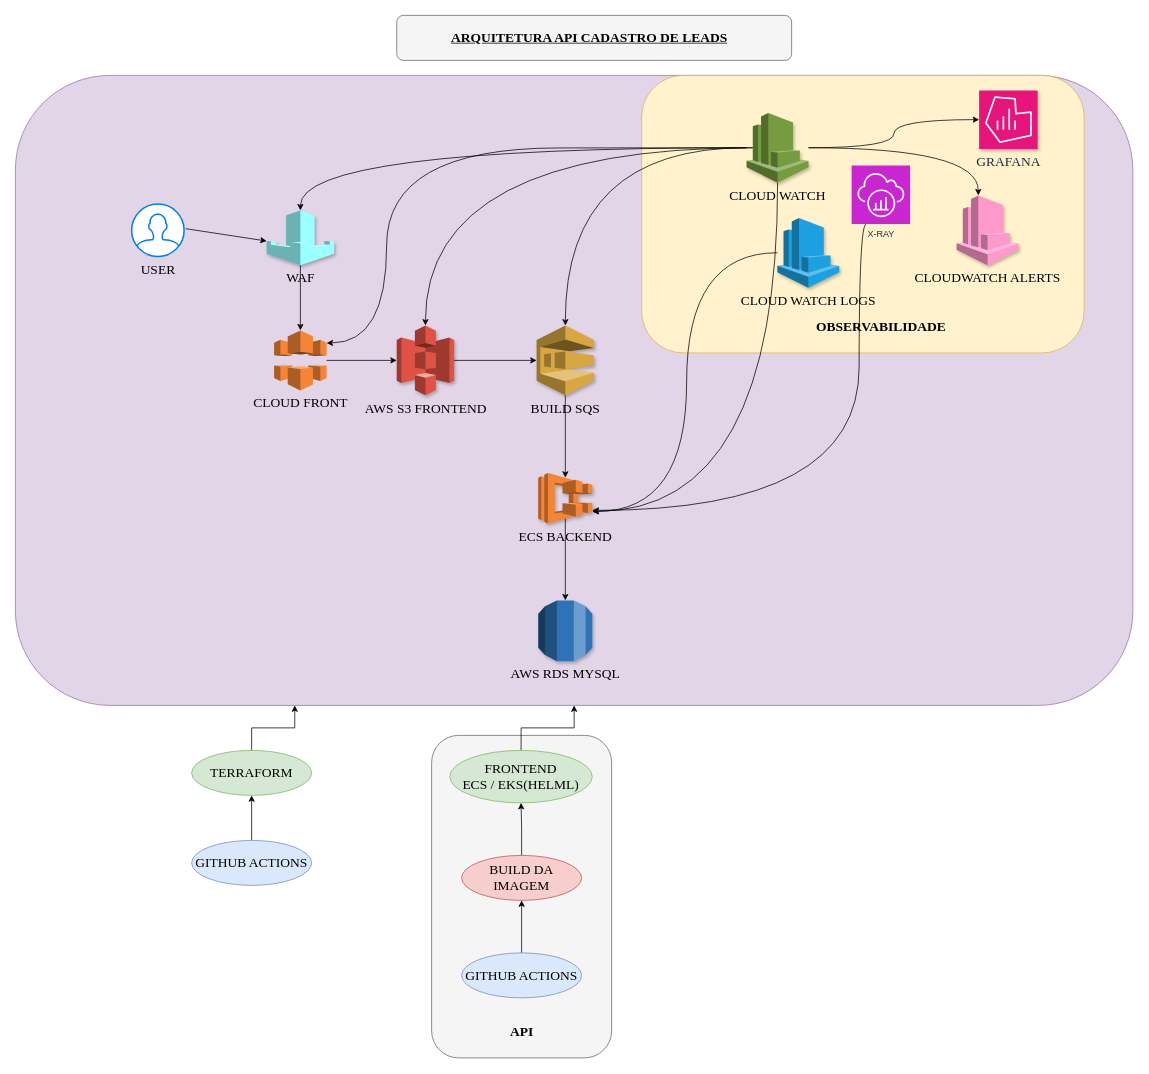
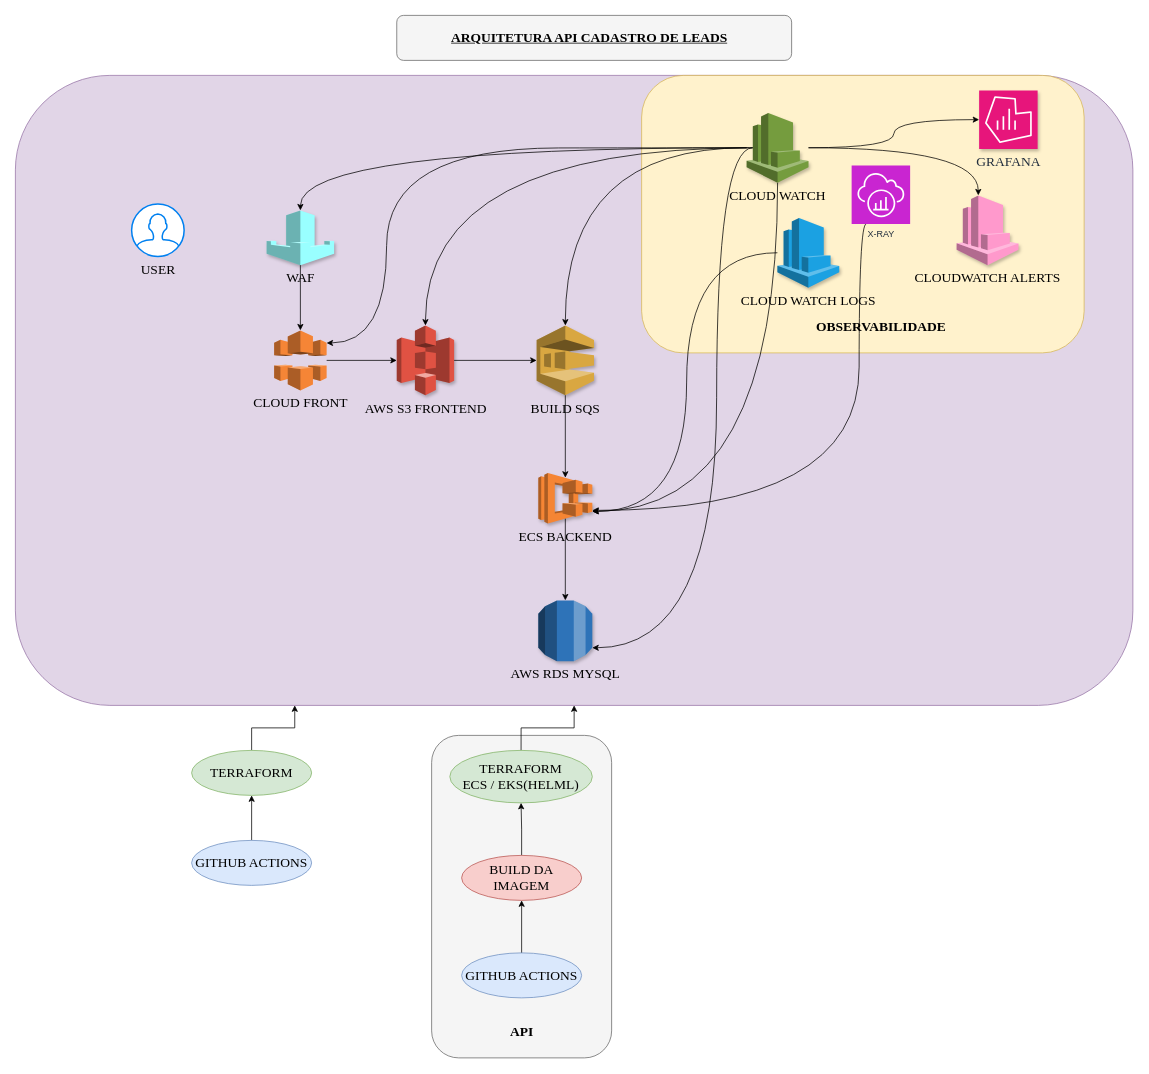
(223, 234) -> none
none -> (689, 579)
(521, 777) -> (521, 777)
